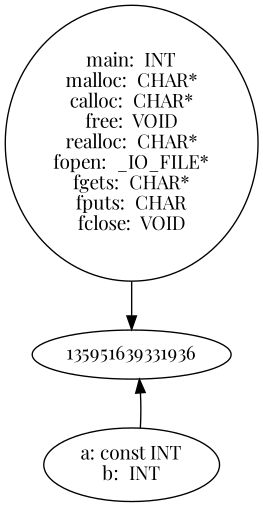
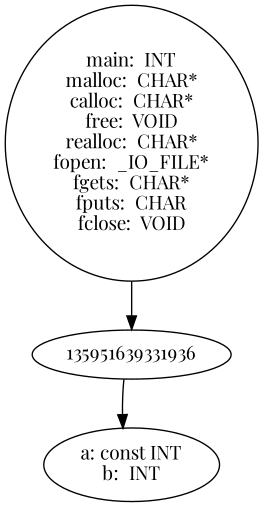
(141, 411) -> (123, 397)
